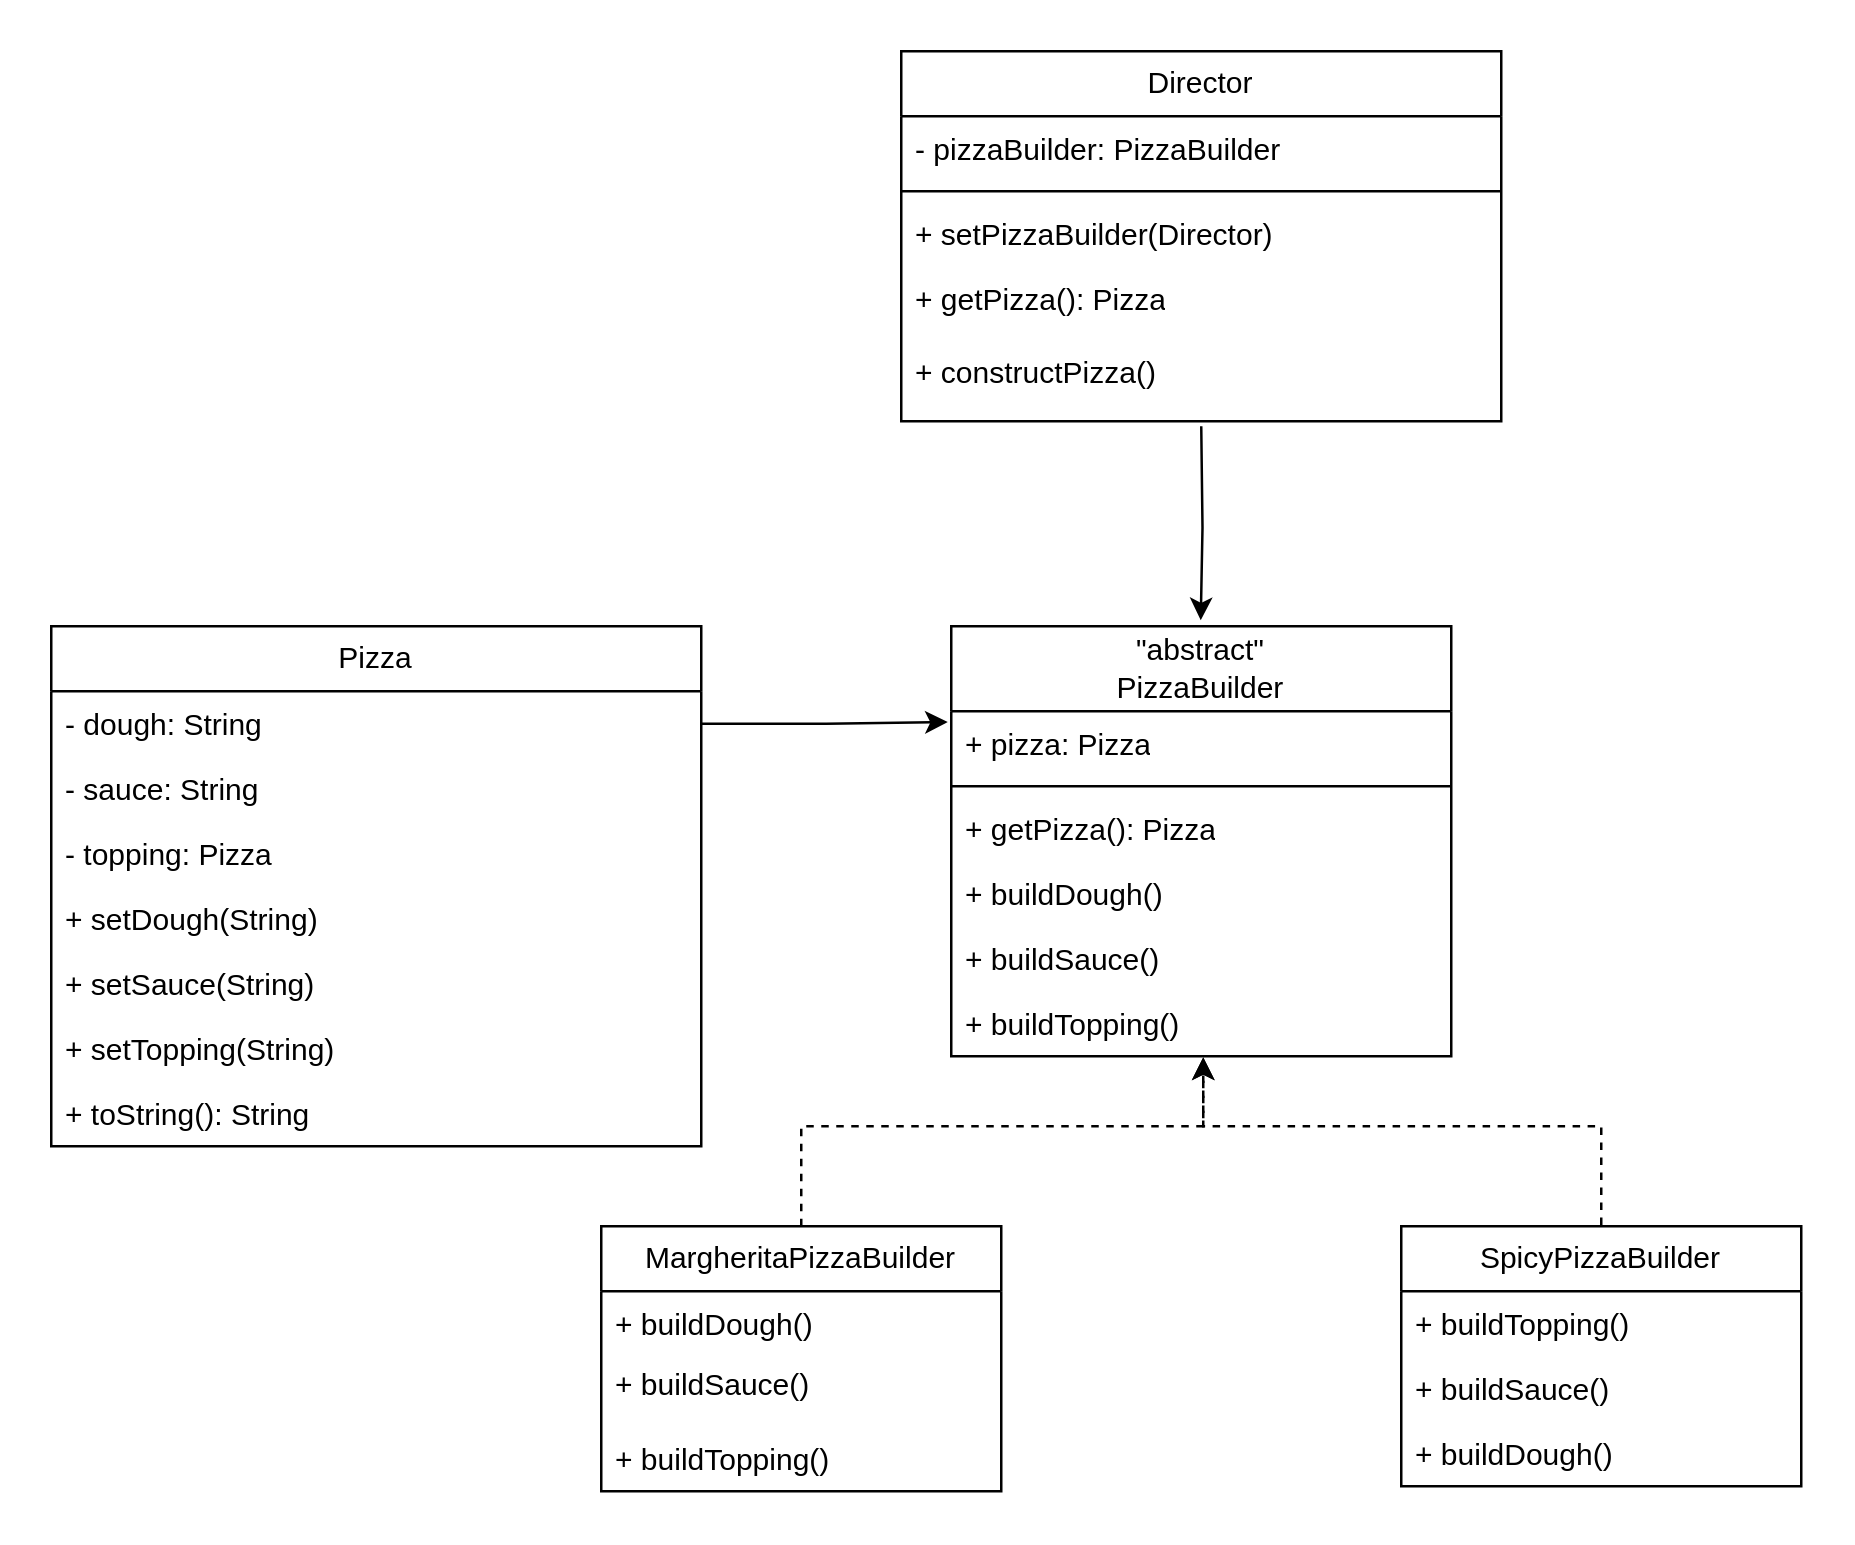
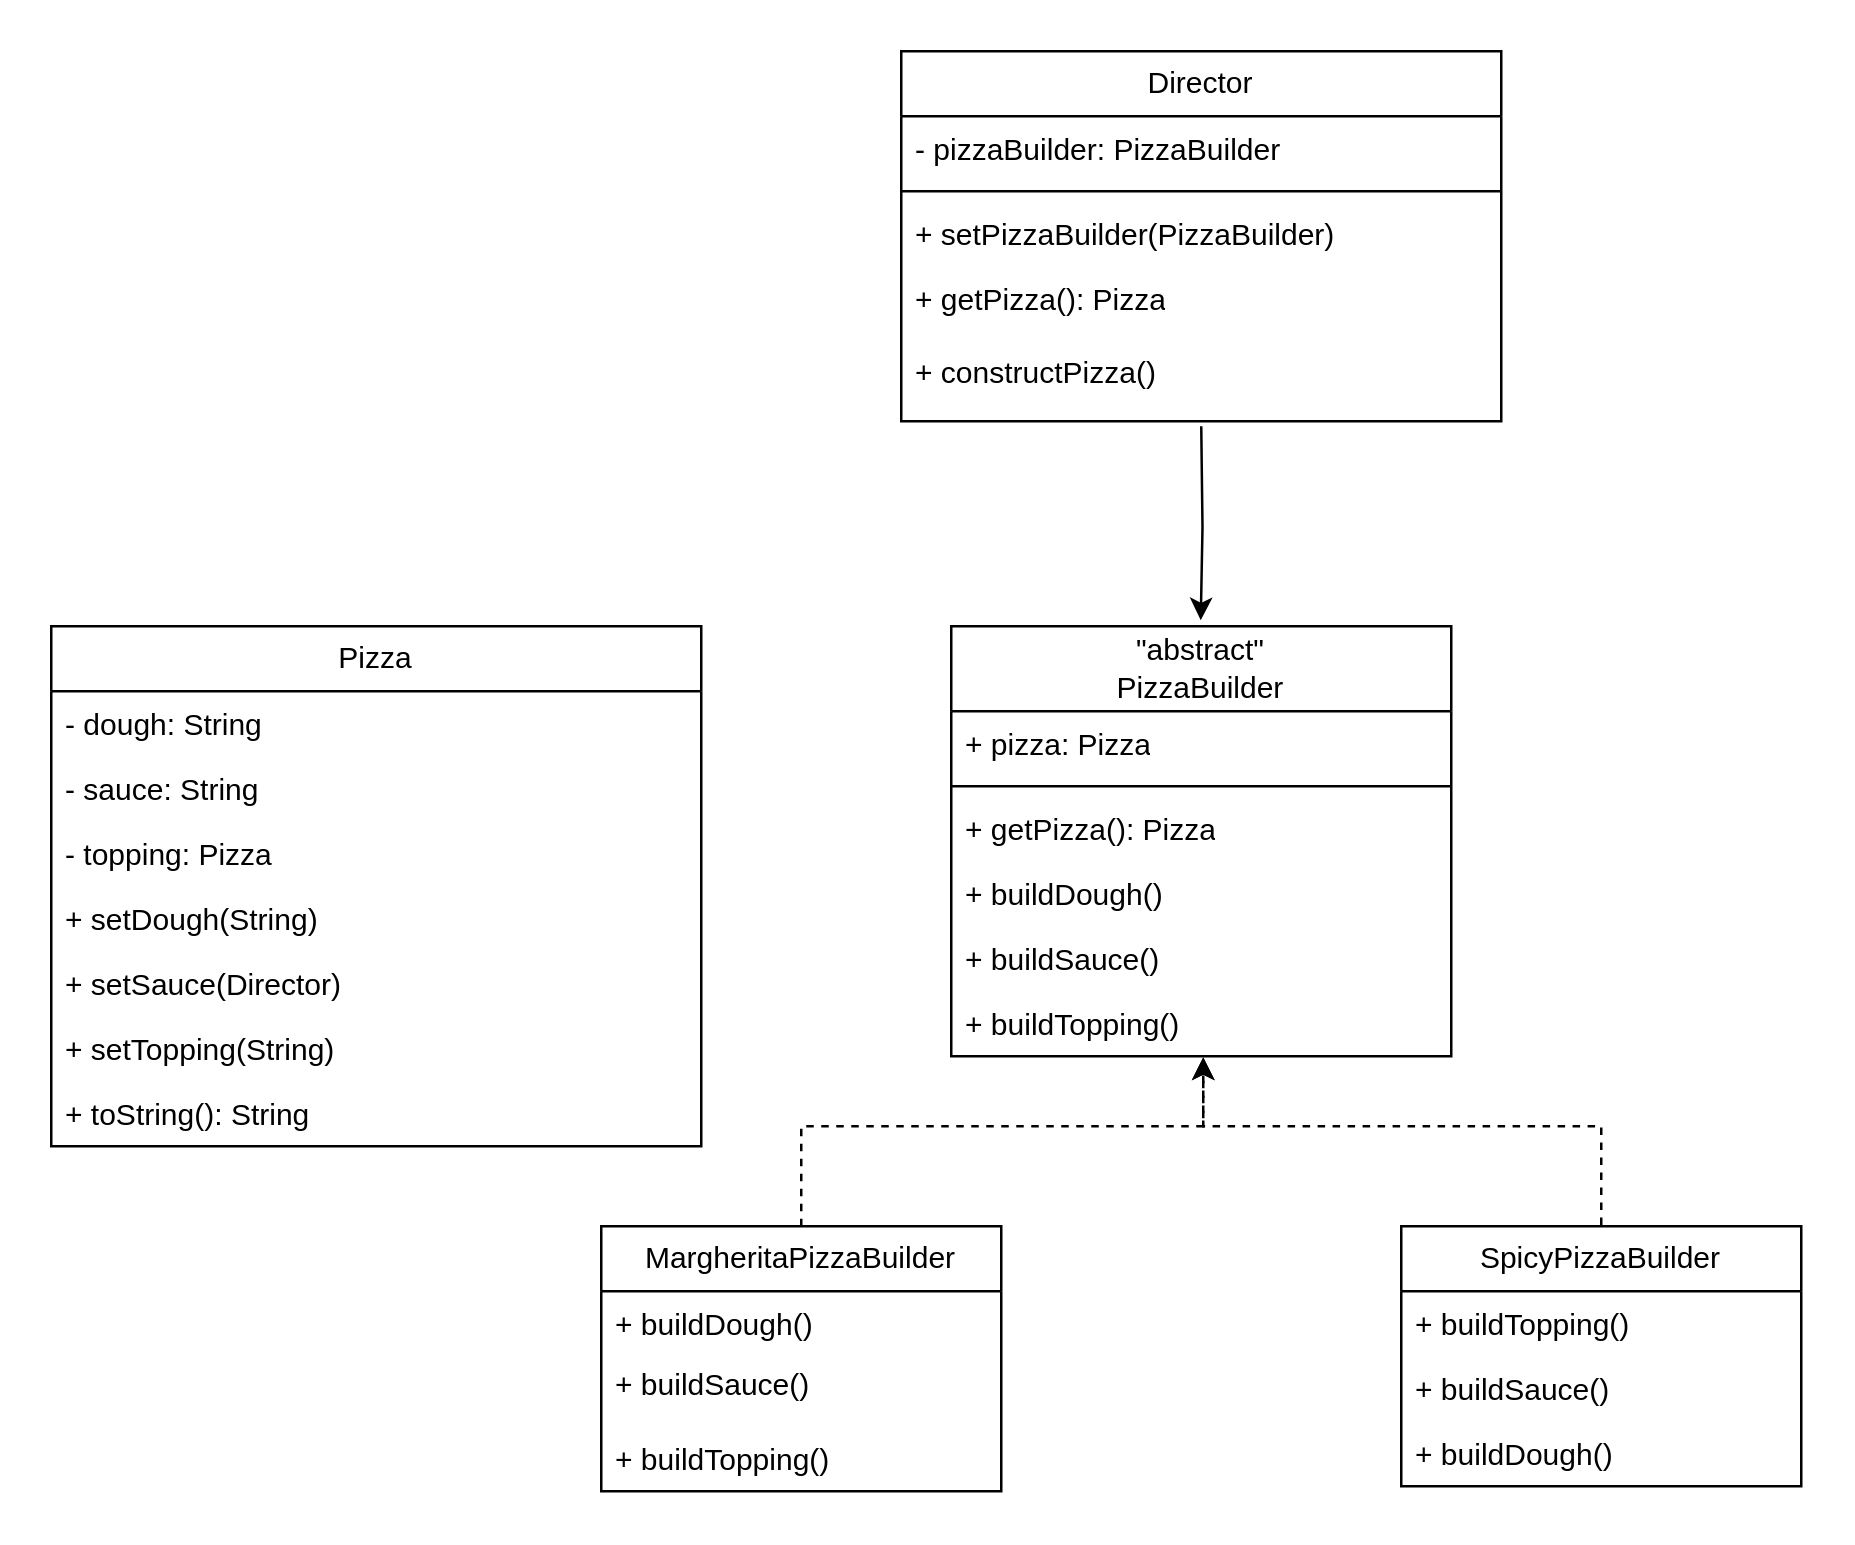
(1124, 237) -> (1149, 237)
(816, 724) -> none
(214, 987) -> (230, 987)
